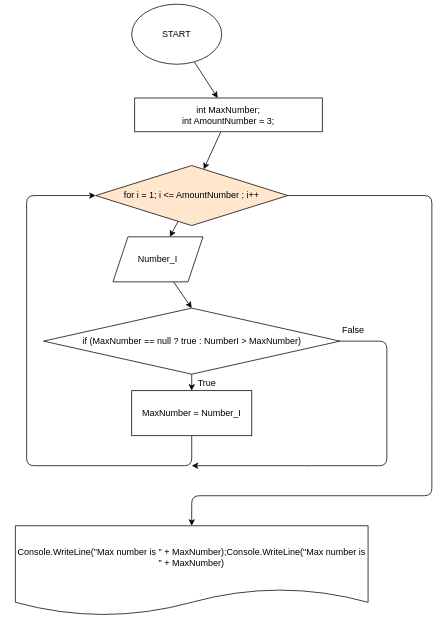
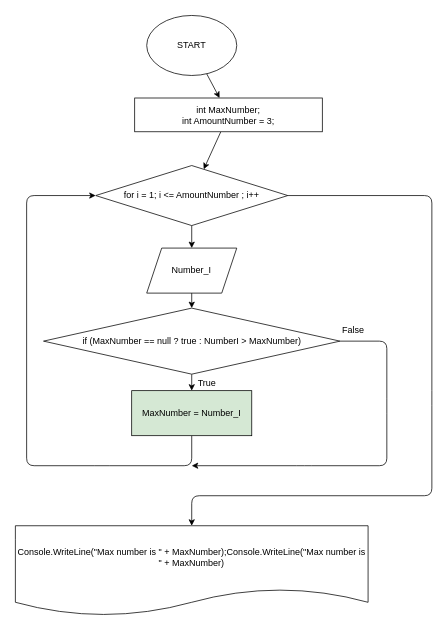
(177, 34) -> (192, 45)
(192, 195) -> (192, 195)
(158, 259) -> (192, 270)
(192, 413) -> (192, 413)
